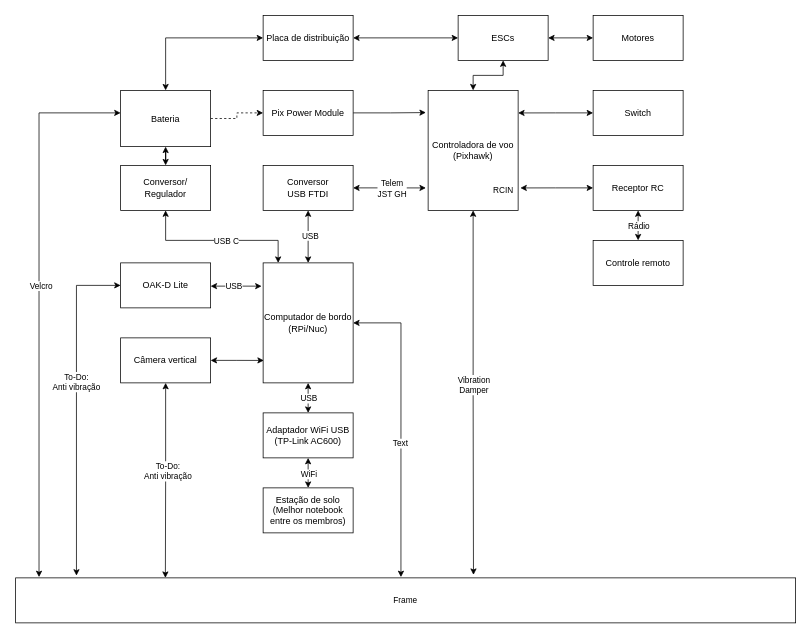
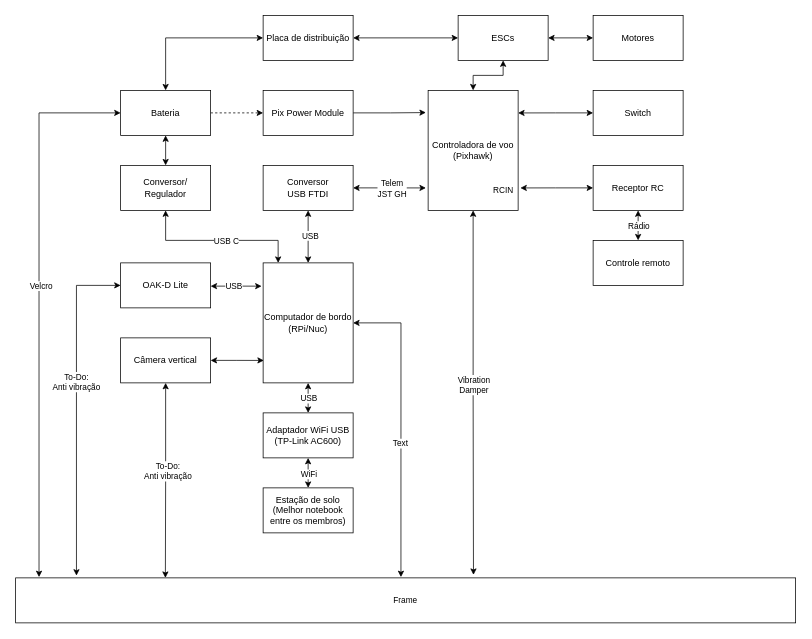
(165, 119) -> (165, 113)
